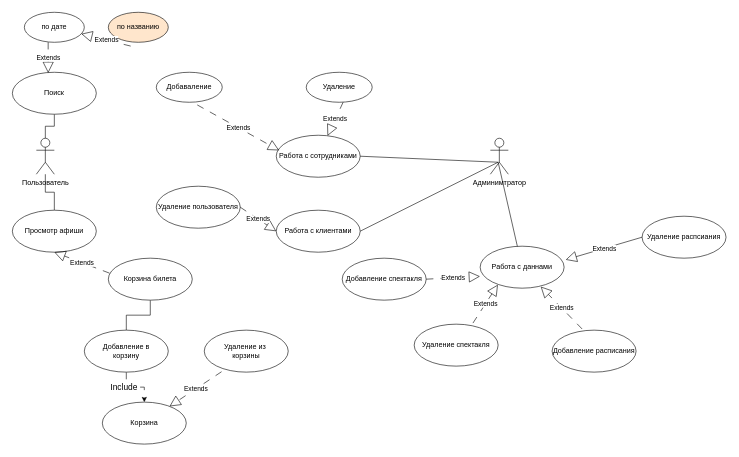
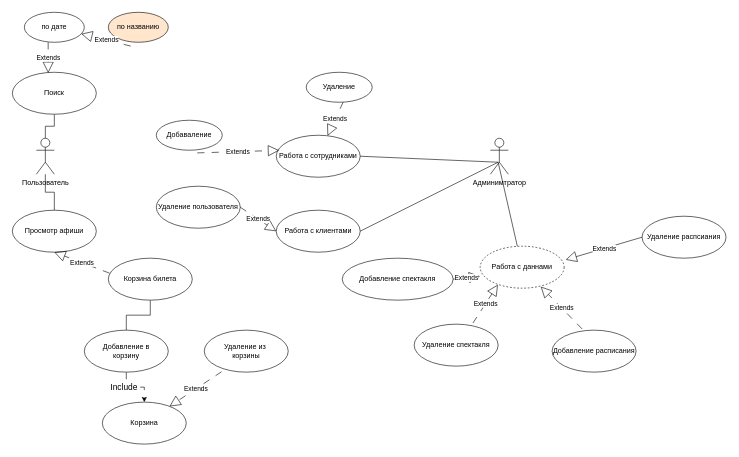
(189, 87) -> (189, 135)
(522, 267) -> (522, 267)
(384, 279) -> (398, 279)
